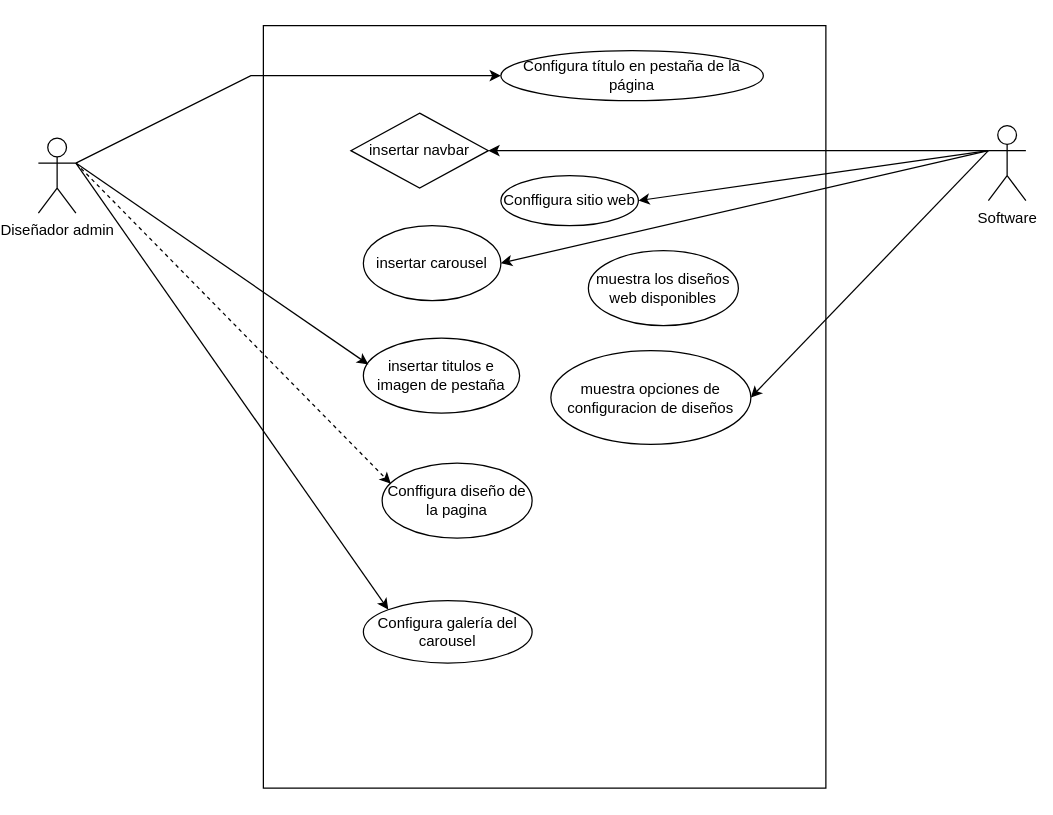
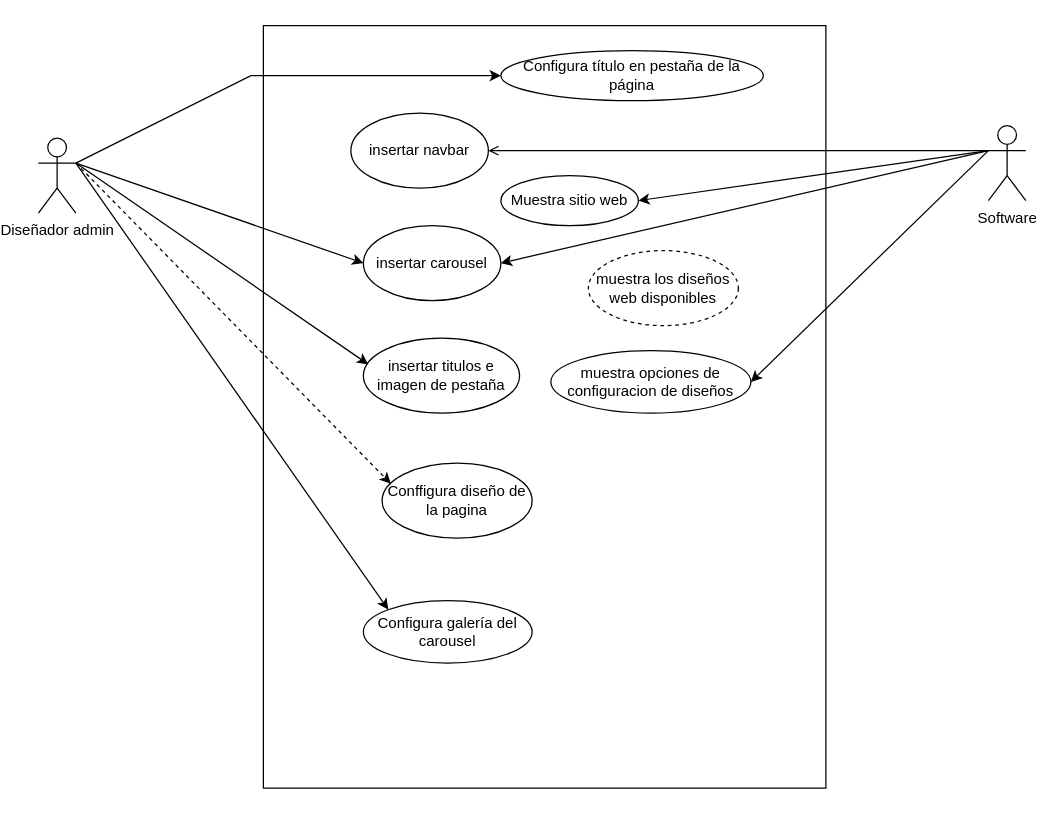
(419, 151) -> (419, 151)
(498, 151) -> (495, 151)
(569, 201) -> (569, 201)
none -> (218, 213)
(663, 288) -> (663, 288)
(651, 398) -> (651, 382)
